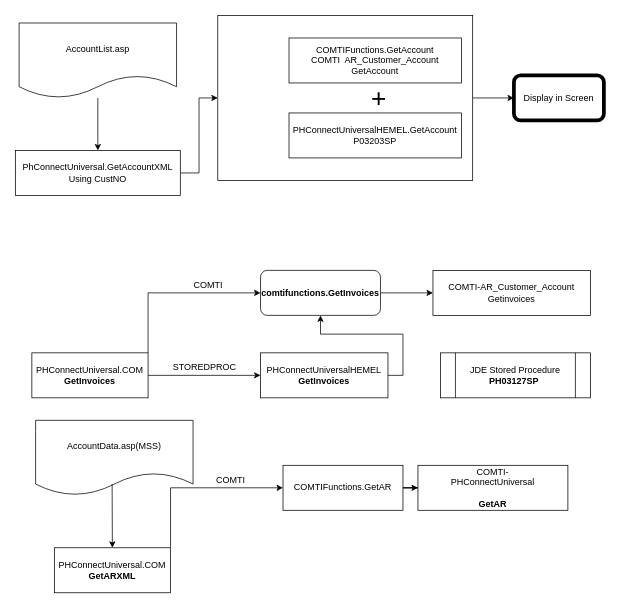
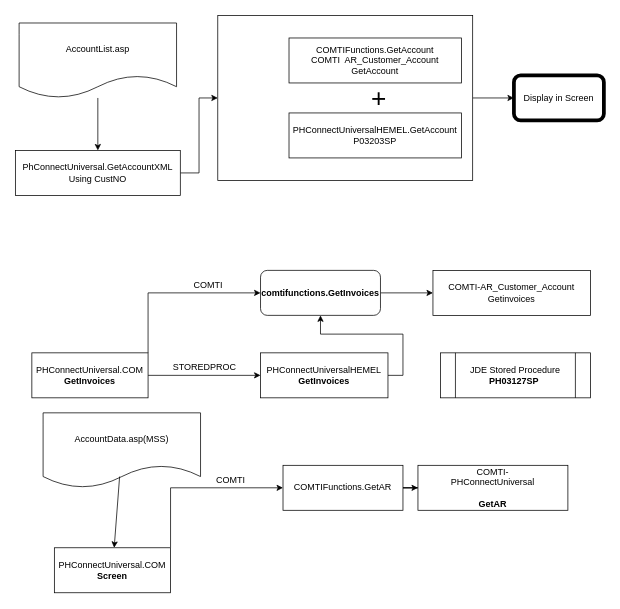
(114, 458) -> (122, 450)
(113, 570) -> (113, 570)
